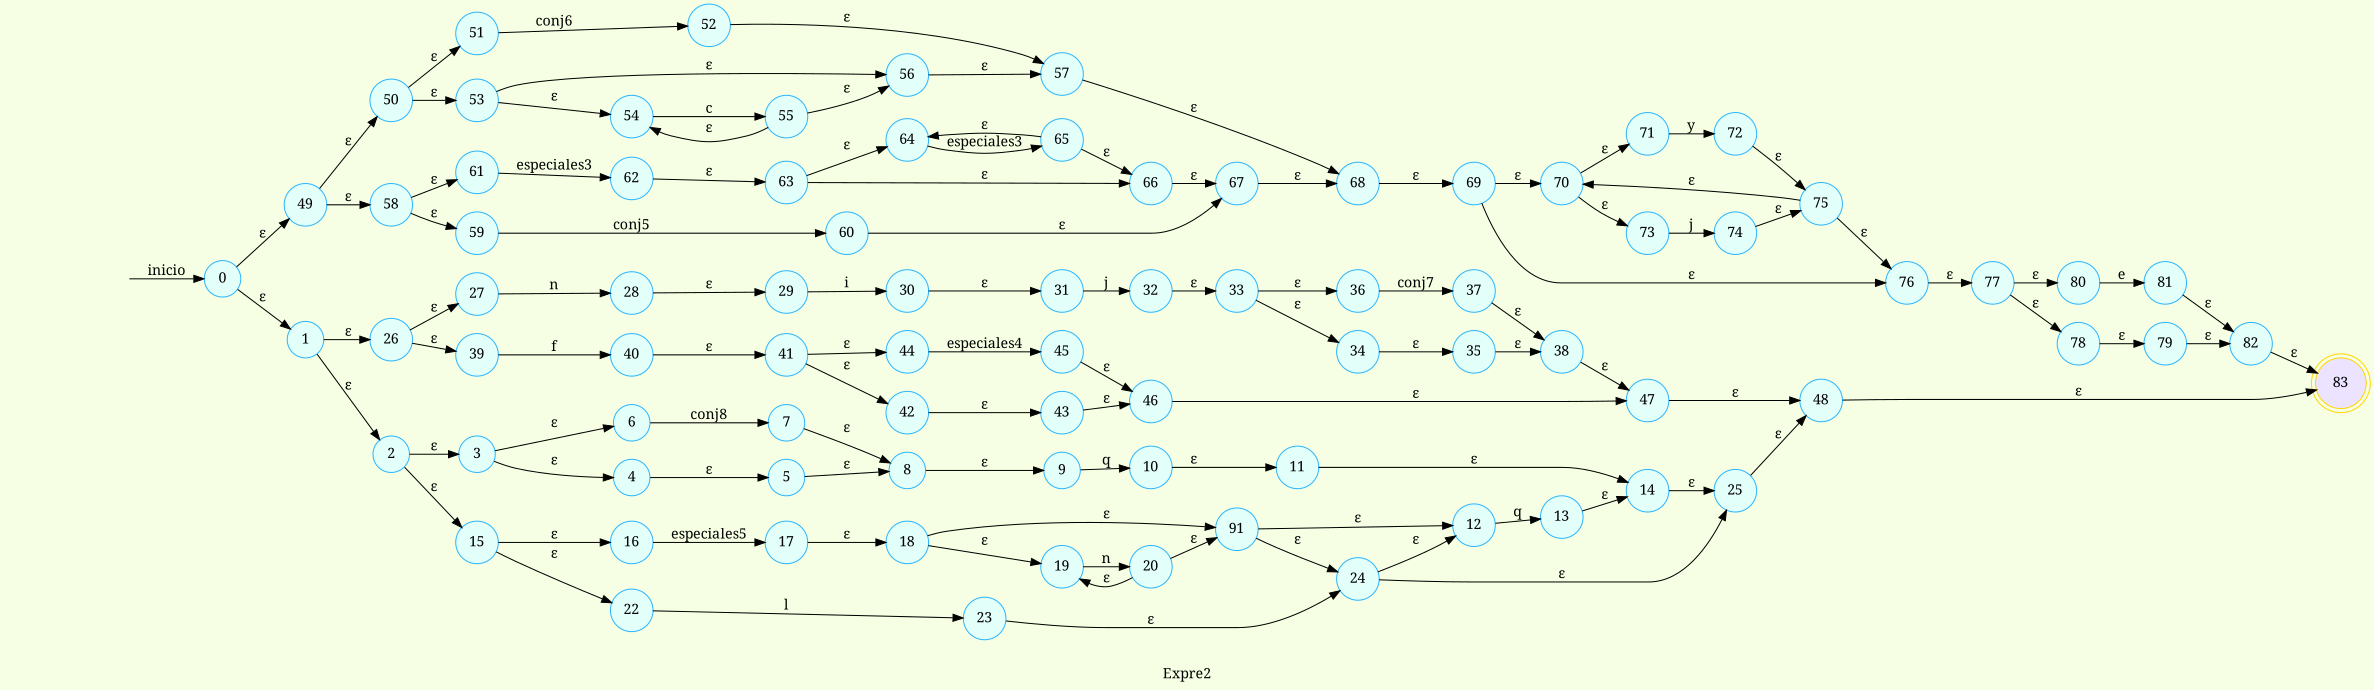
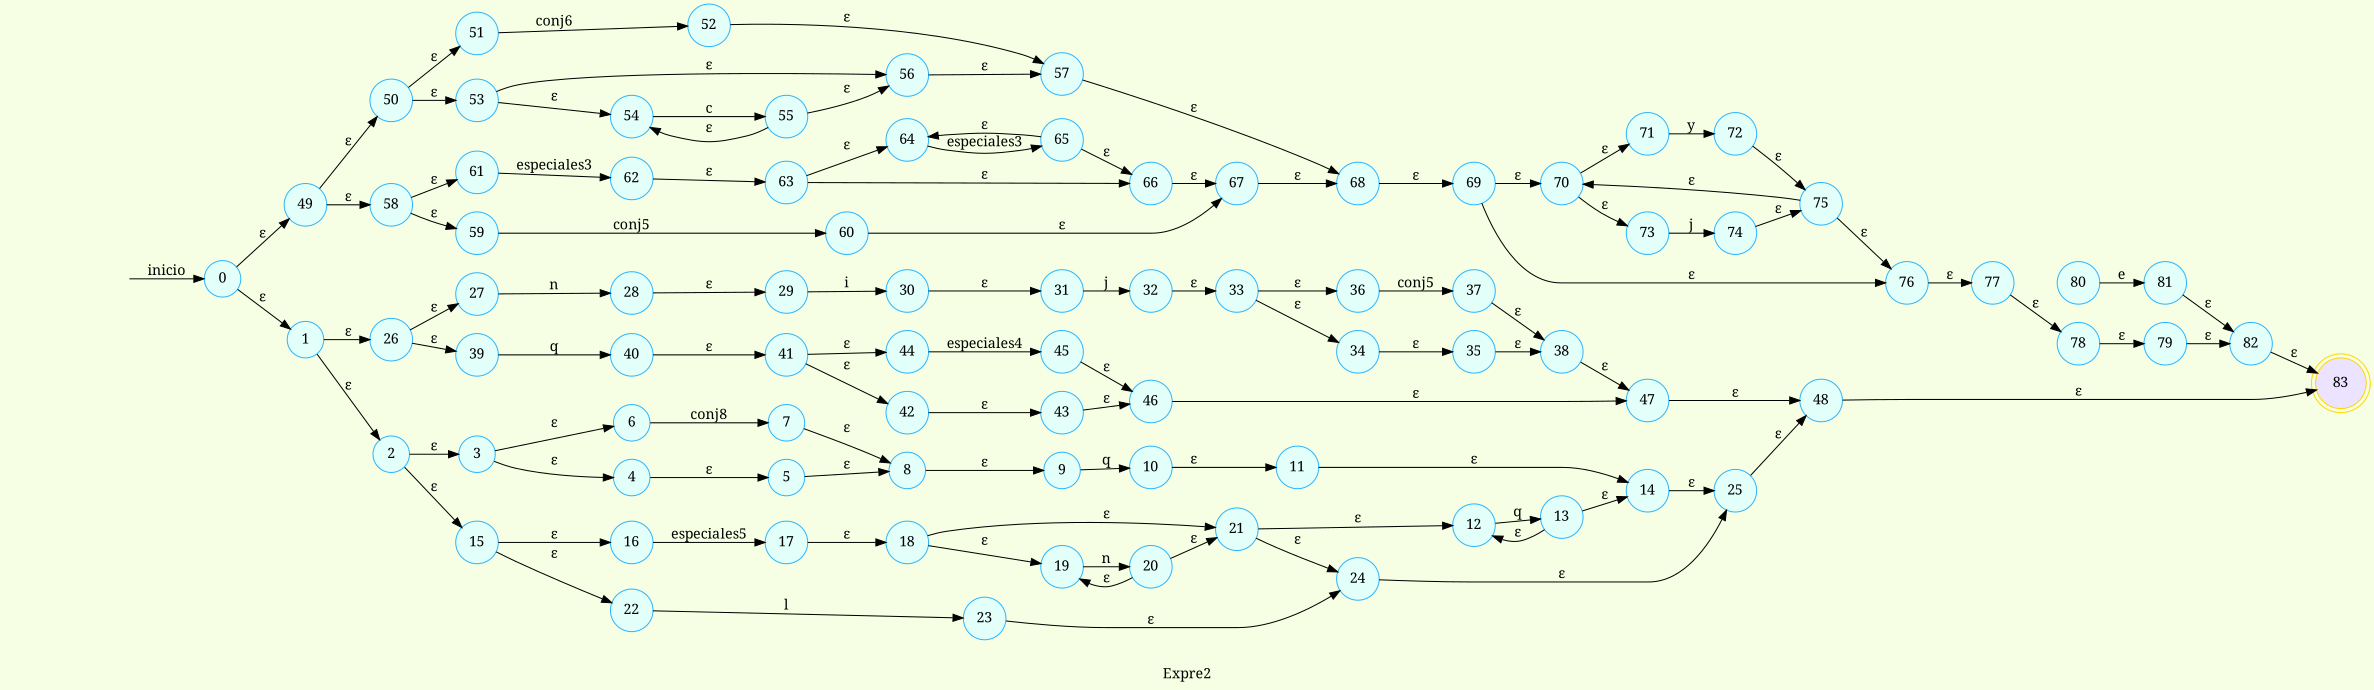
(1416, 283) -> (1416, 283)
(2030, 283) -> none
(554, 347) -> (554, 347)
(1237, 529) -> (1237, 529)
(1413, 558) -> (1525, 540)
